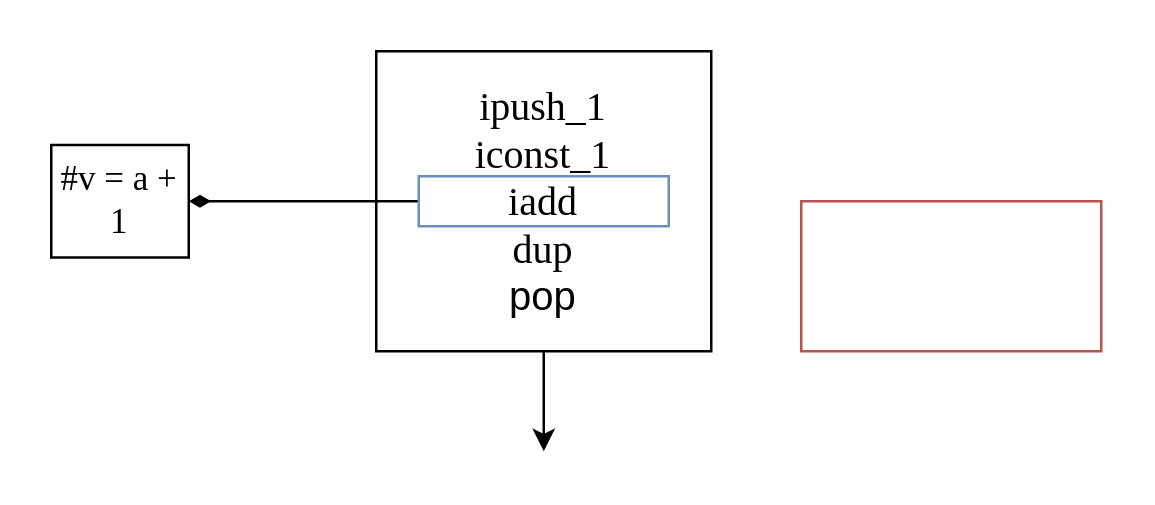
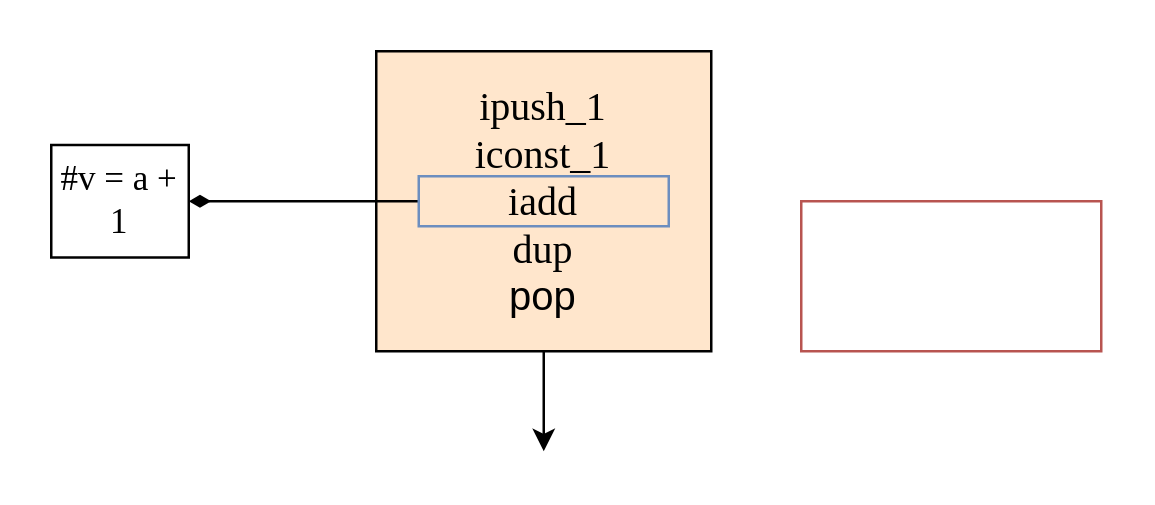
(544, 201) -> (544, 201)
